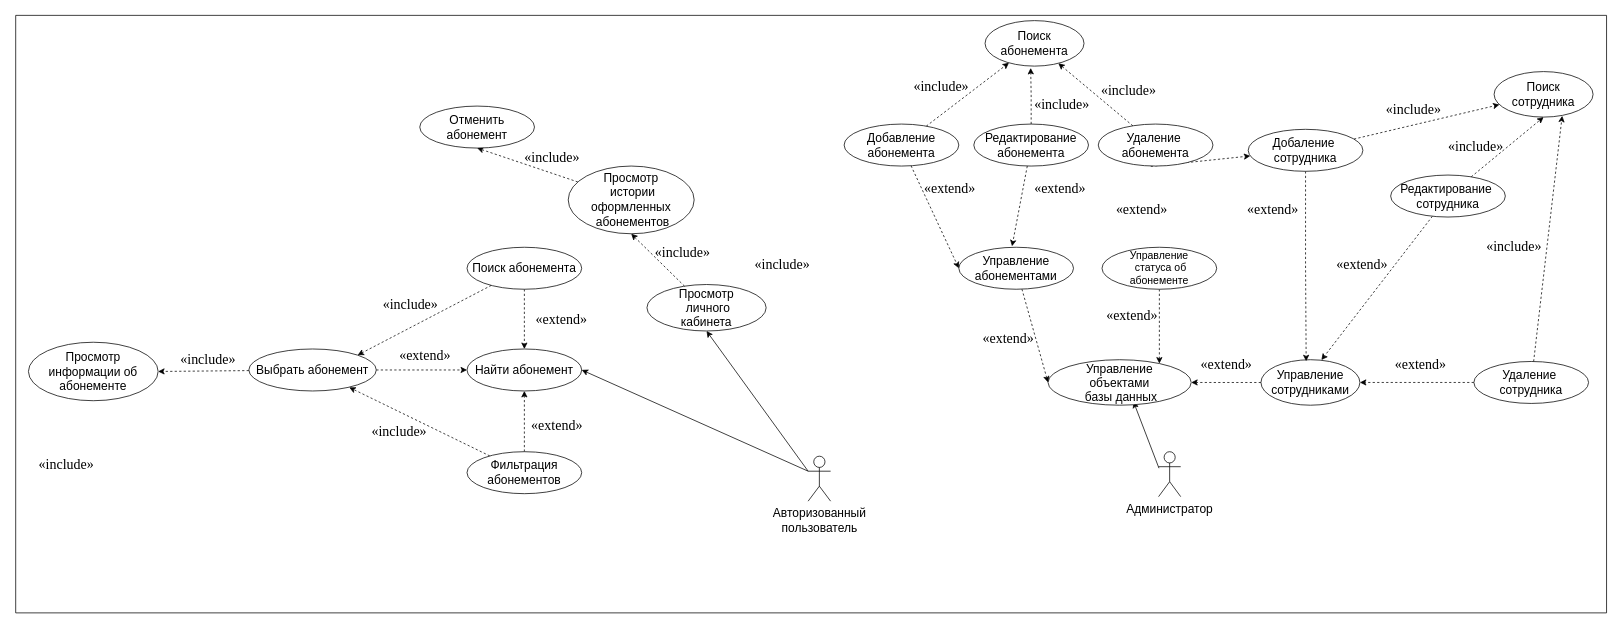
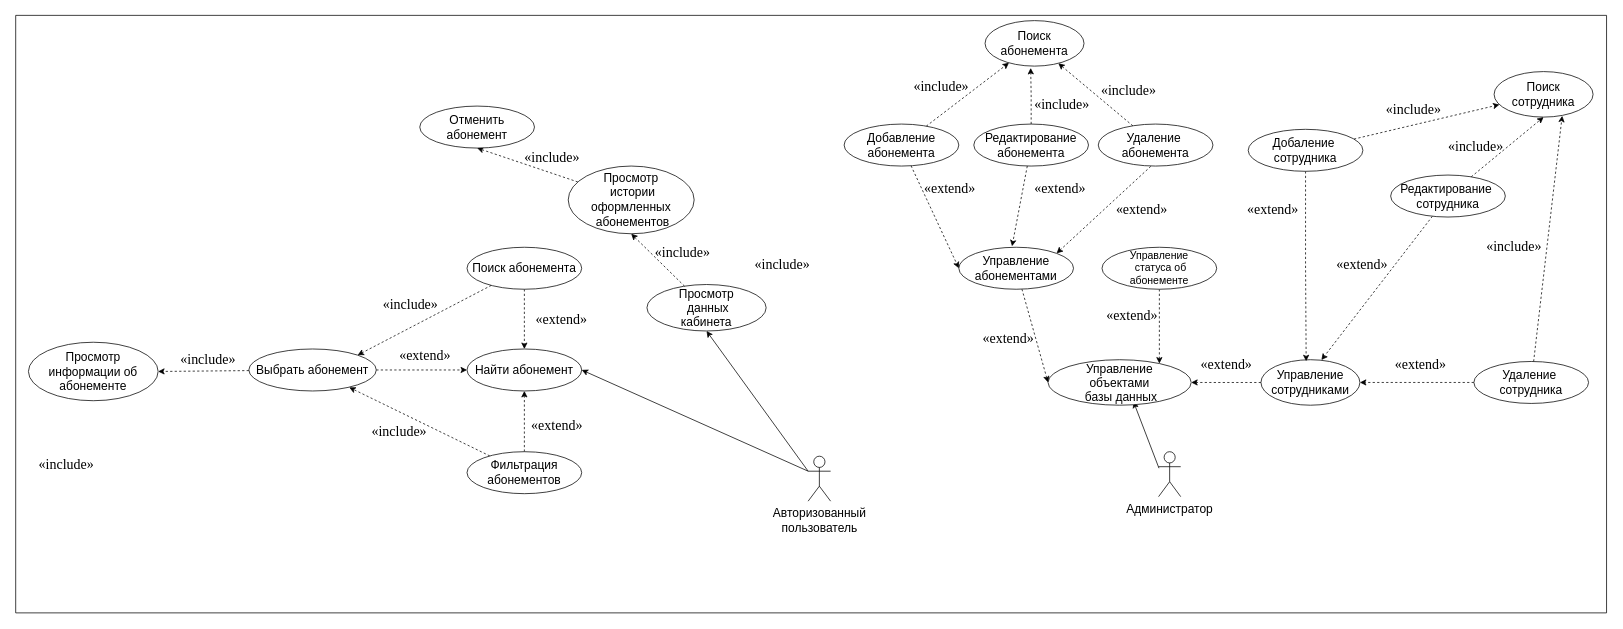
(1220, 159) -> (1099, 214)
(707, 308) -> (707, 308)
